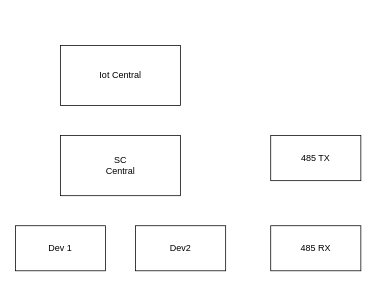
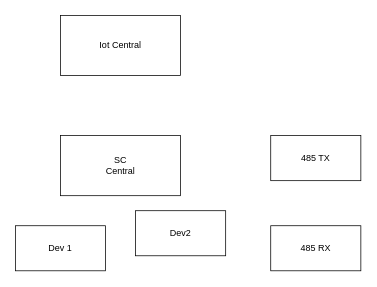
(120, 75) -> (120, 45)
(180, 248) -> (180, 233)
